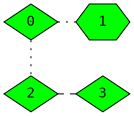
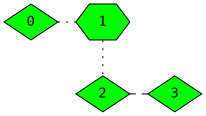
(31, 58) -> (103, 58)
